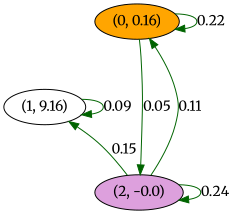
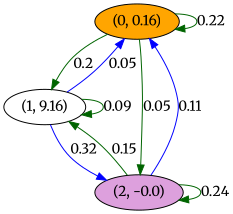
none -> (78, 53)
none -> (94, 71)
(178, 111) -> (178, 111)
none -> (69, 155)
